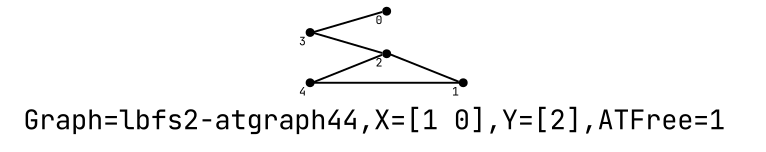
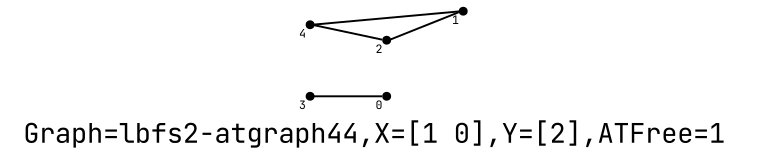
(348, 43) -> none
